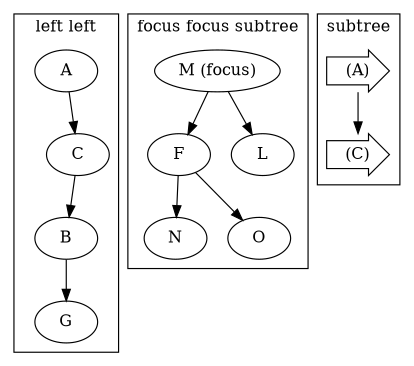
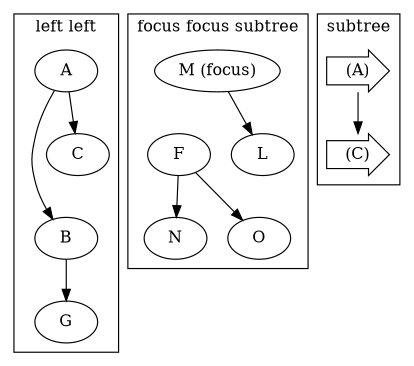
(201, 108) -> none
(73, 190) -> (33, 149)
